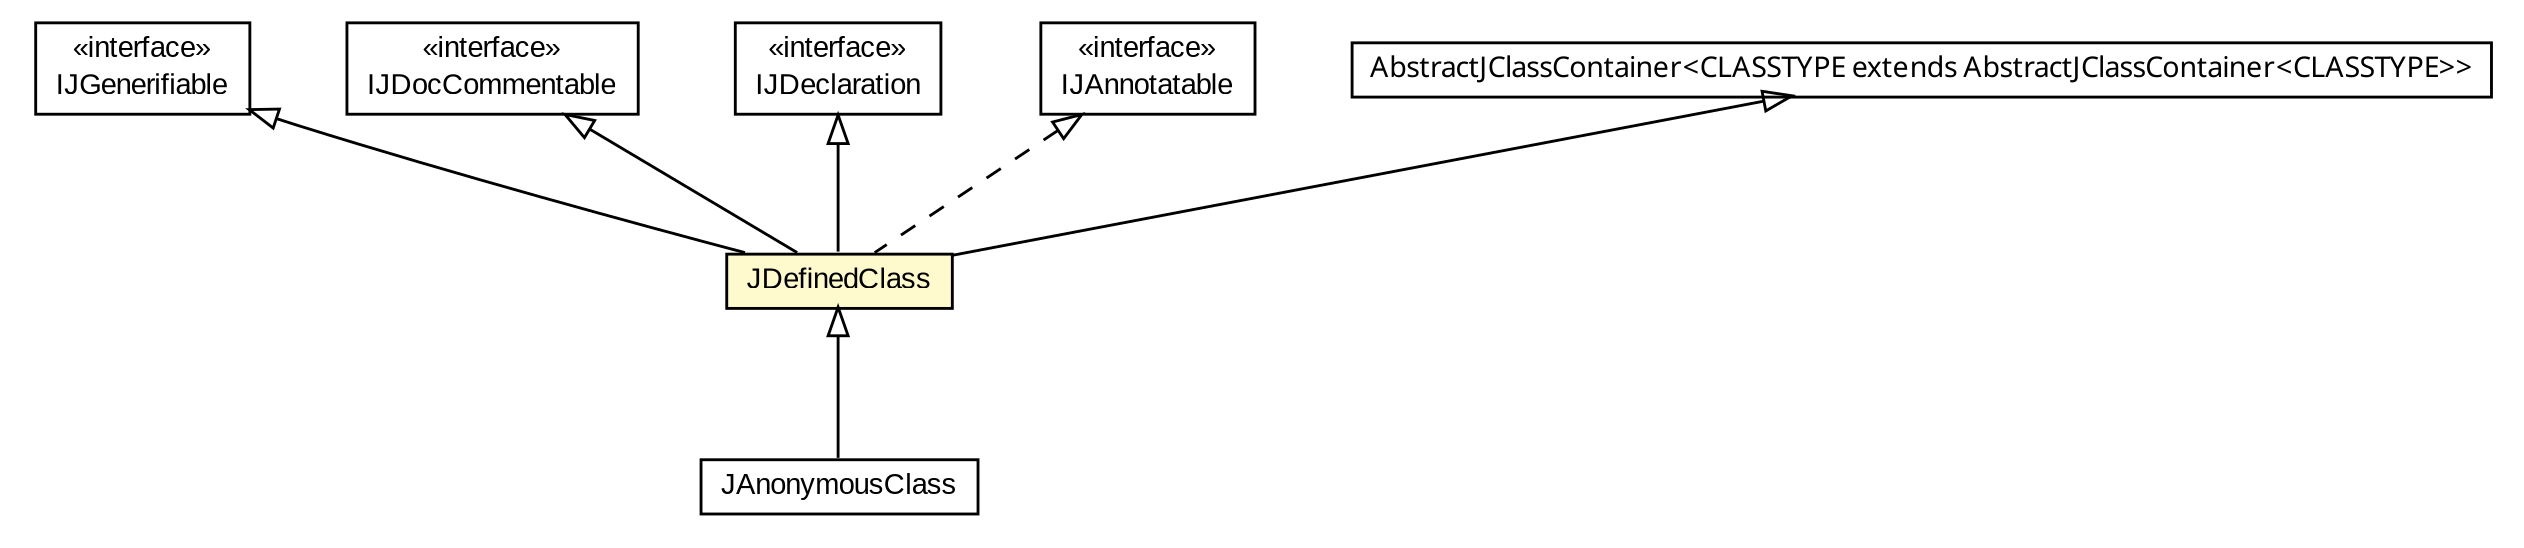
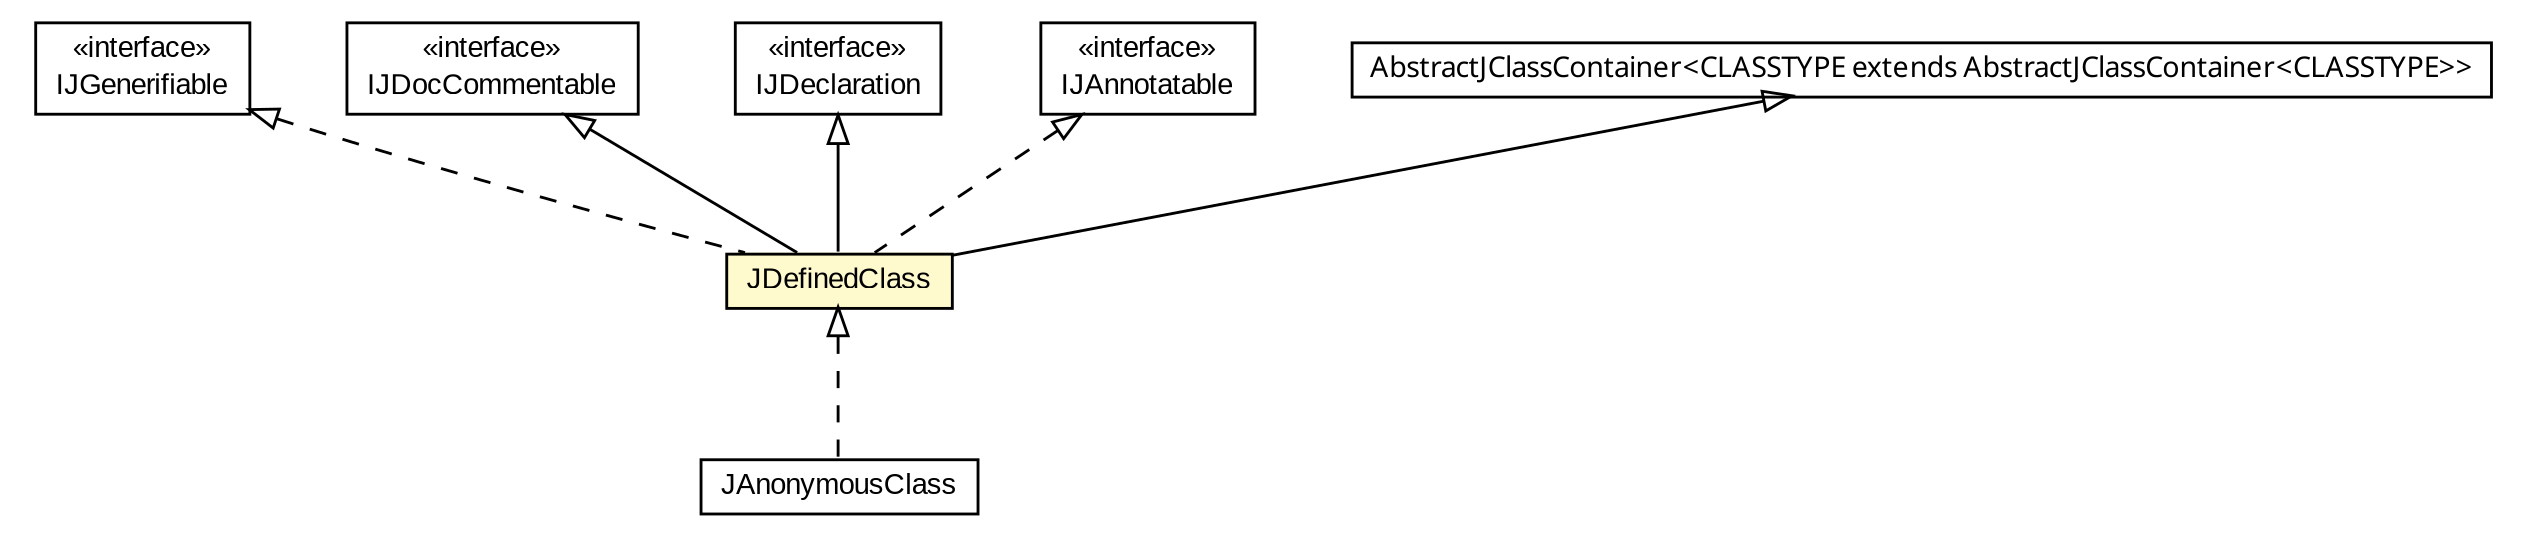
(510, 188) -> (510, 188)
(838, 397) -> (838, 397)
